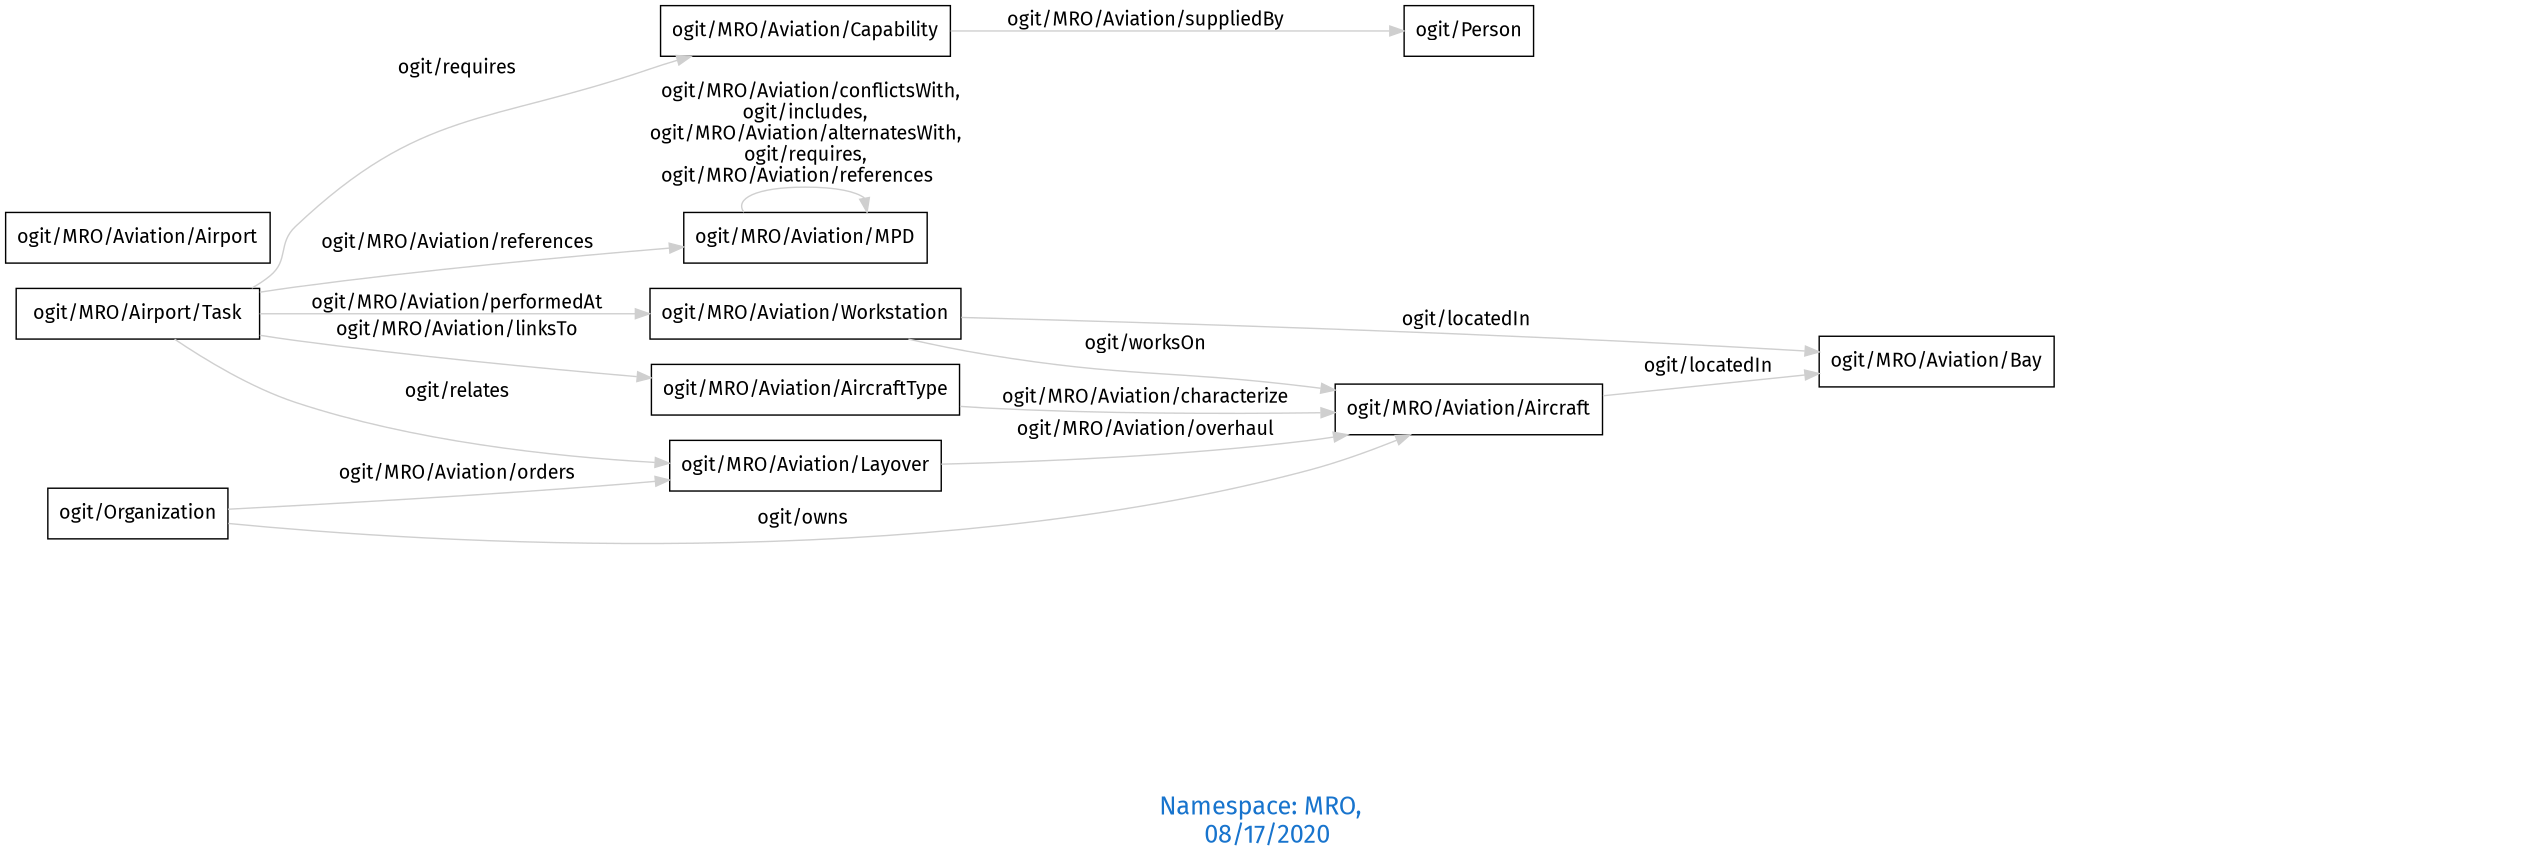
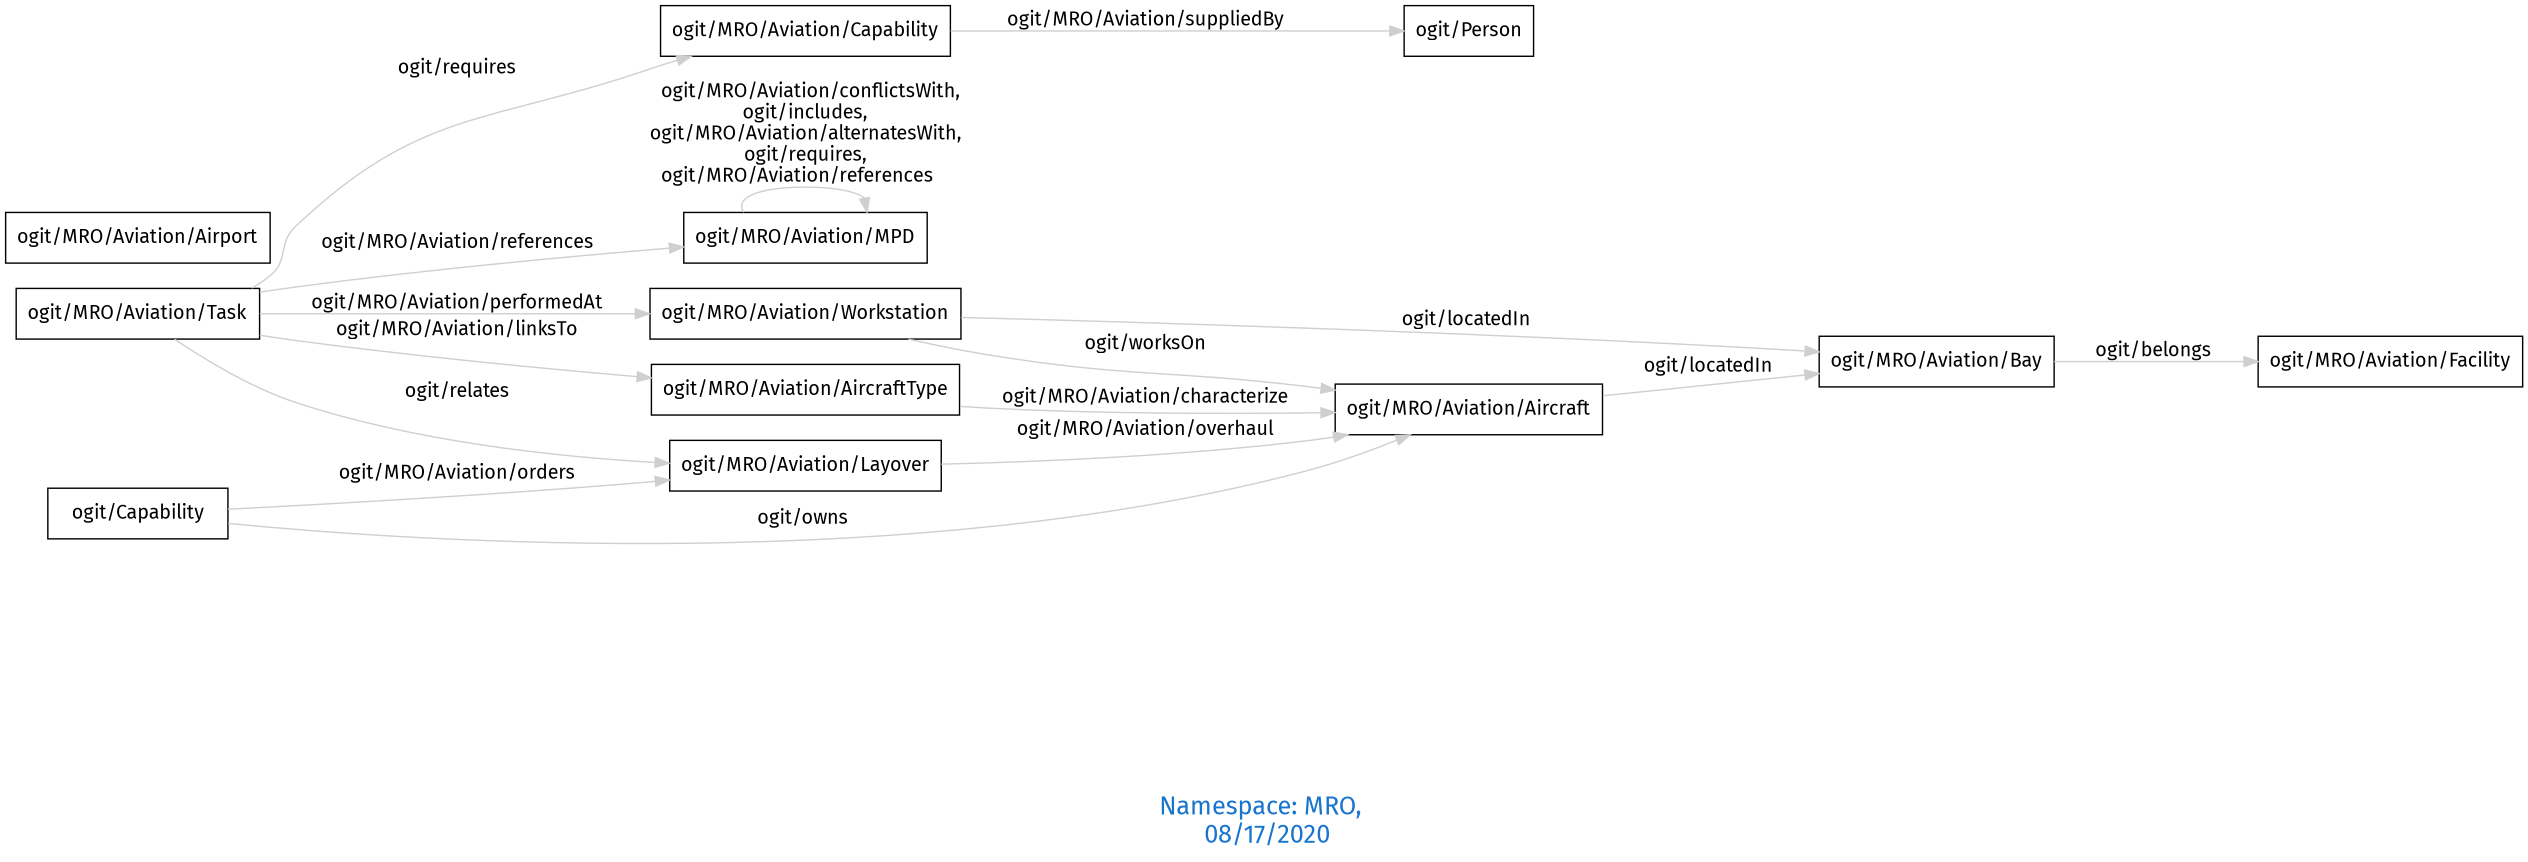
(138, 314) -> (138, 314)
none -> (2390, 362)
(138, 514) -> (138, 514)
